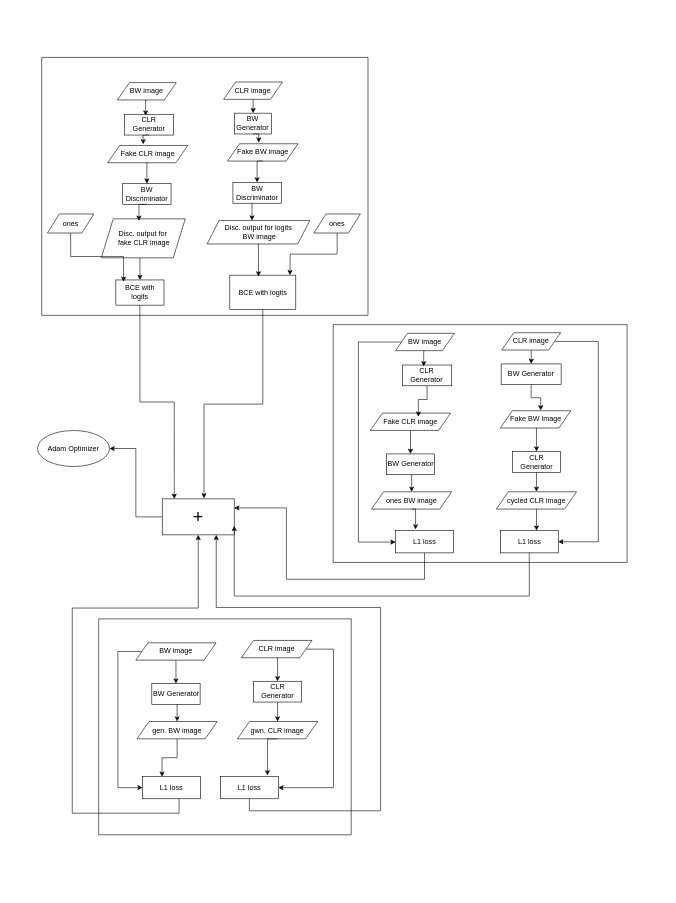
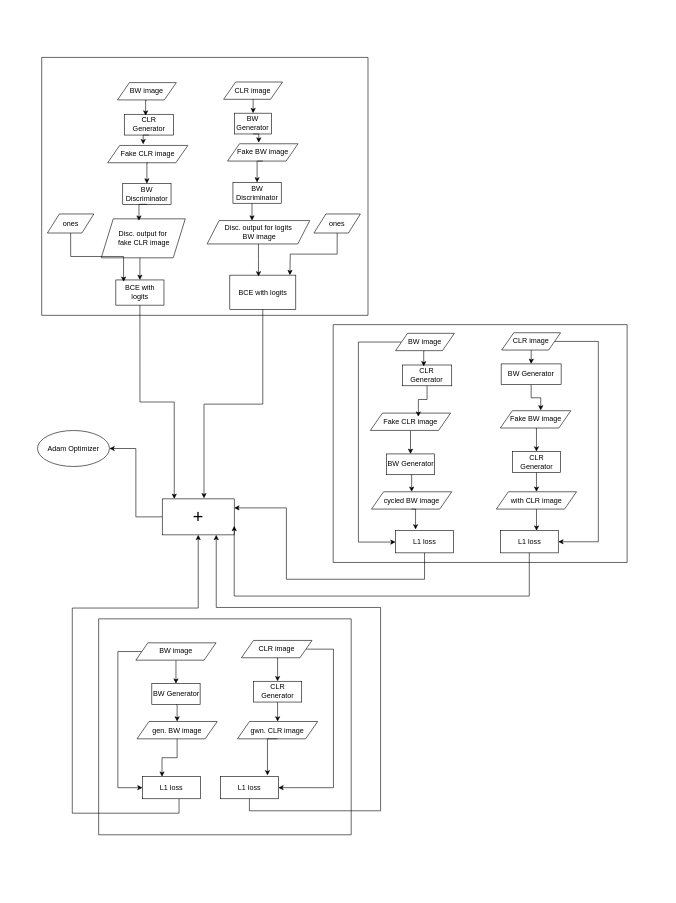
(412, 501) -> (412, 501)
(537, 501) -> (537, 501)
